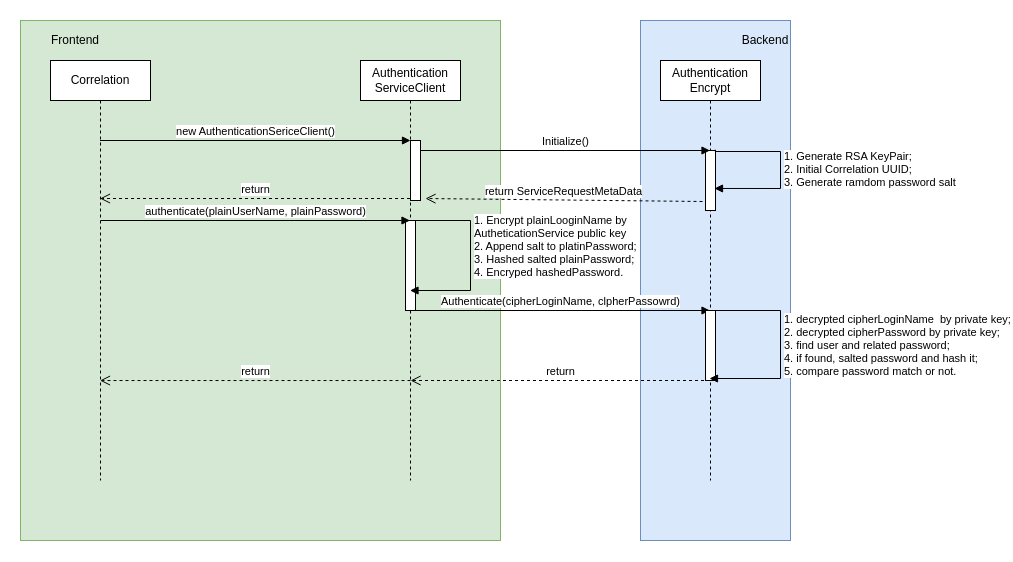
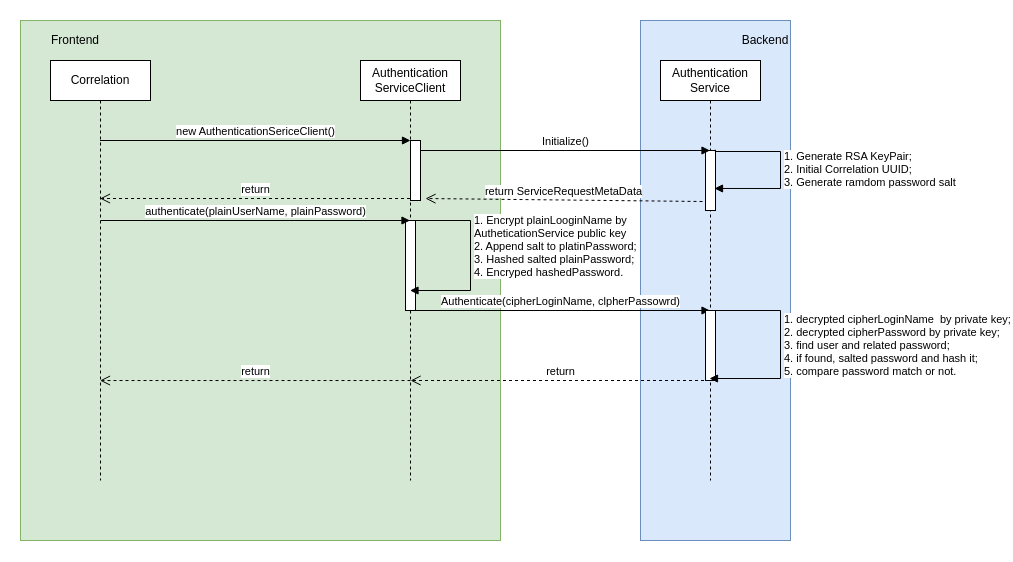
(711, 81) -> (711, 81)
